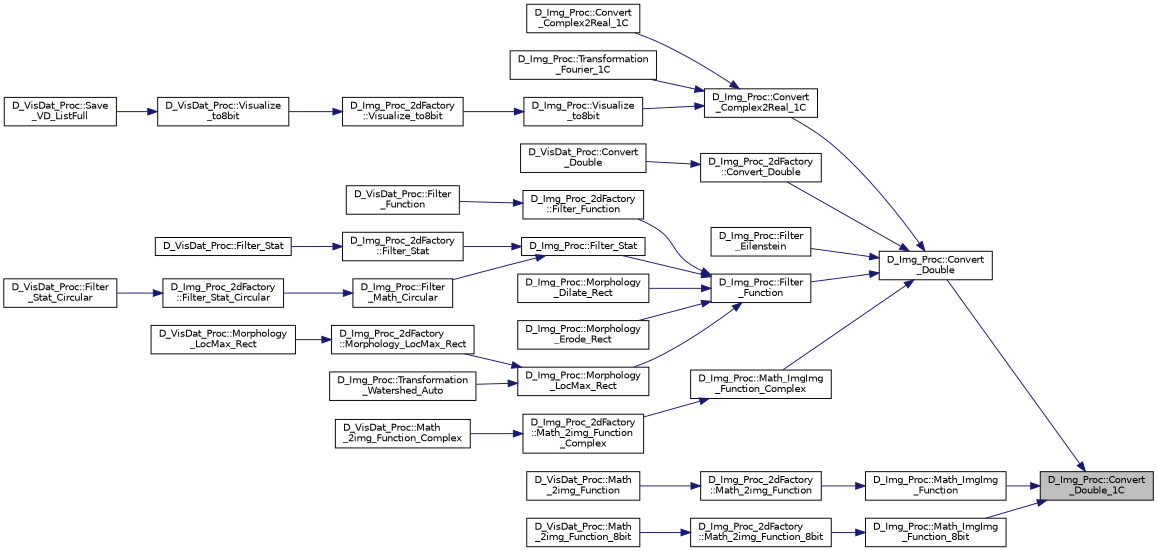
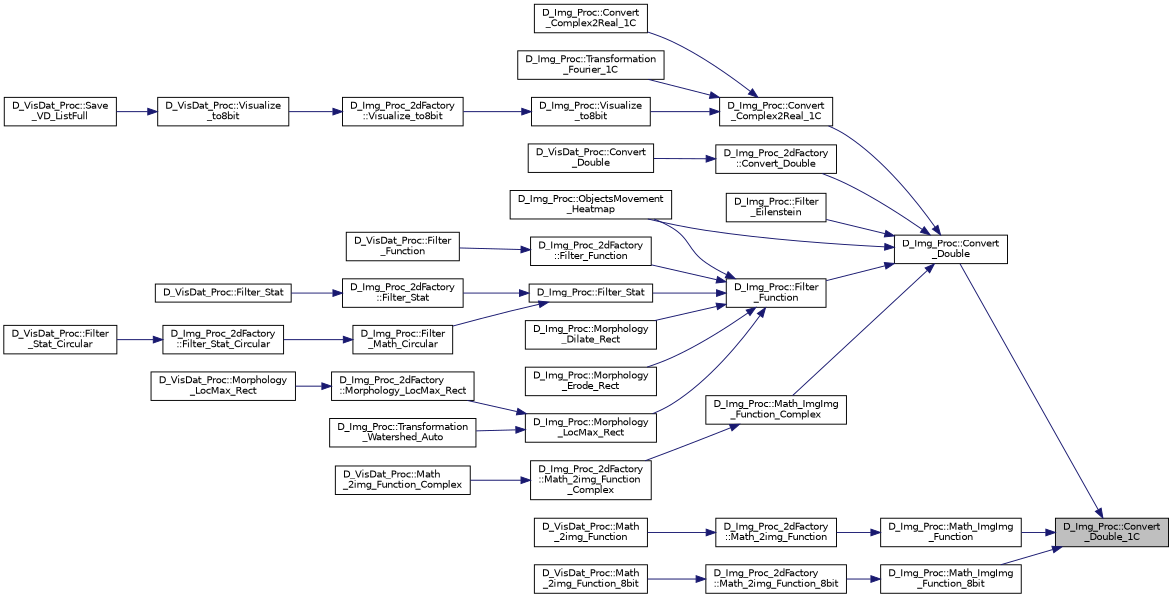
none -> (591, 205)
